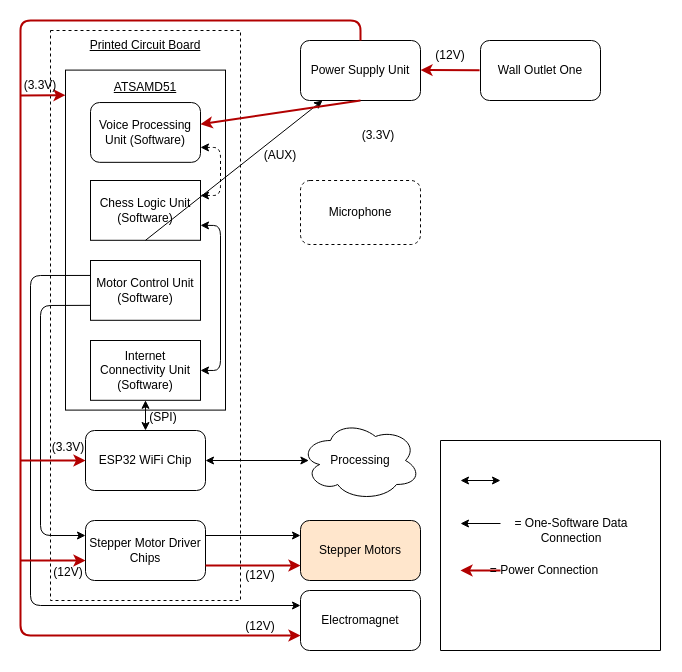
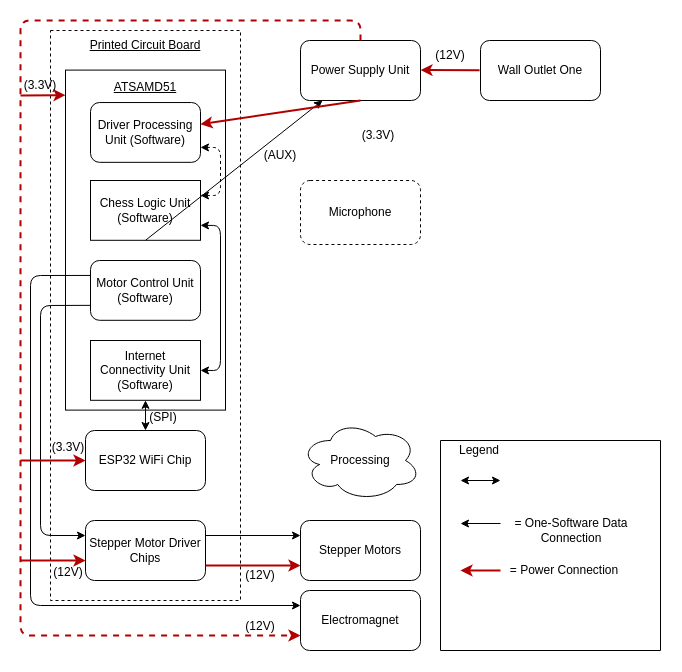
(146, 133) -> (146, 133)
(146, 290) -> (146, 290)
(21, 292) -> (21, 292)
none -> (480, 451)
(257, 461) -> none
(361, 551) -> (361, 551)
(545, 571) -> (565, 571)
